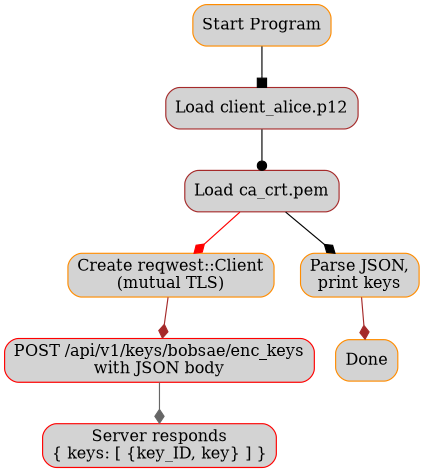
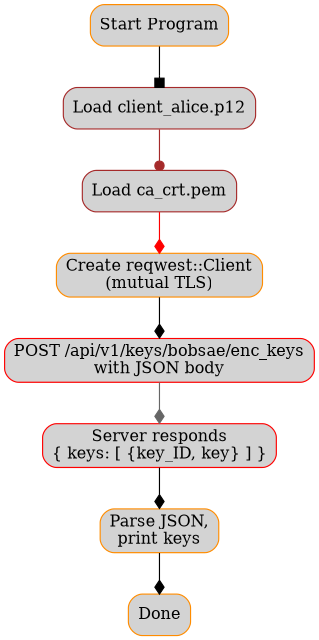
(262, 145) -> (159, 145)
(305, 228) -> (159, 481)
(166, 311) -> (159, 311)
(363, 311) -> (159, 566)
